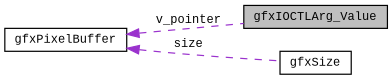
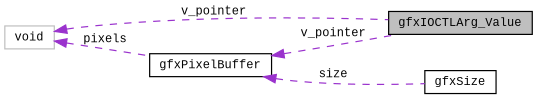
none -> (30, 37)
